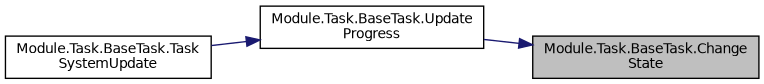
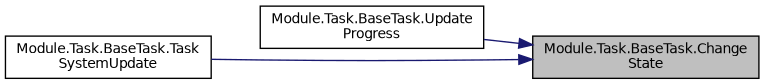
(229, 44) -> (365, 61)
